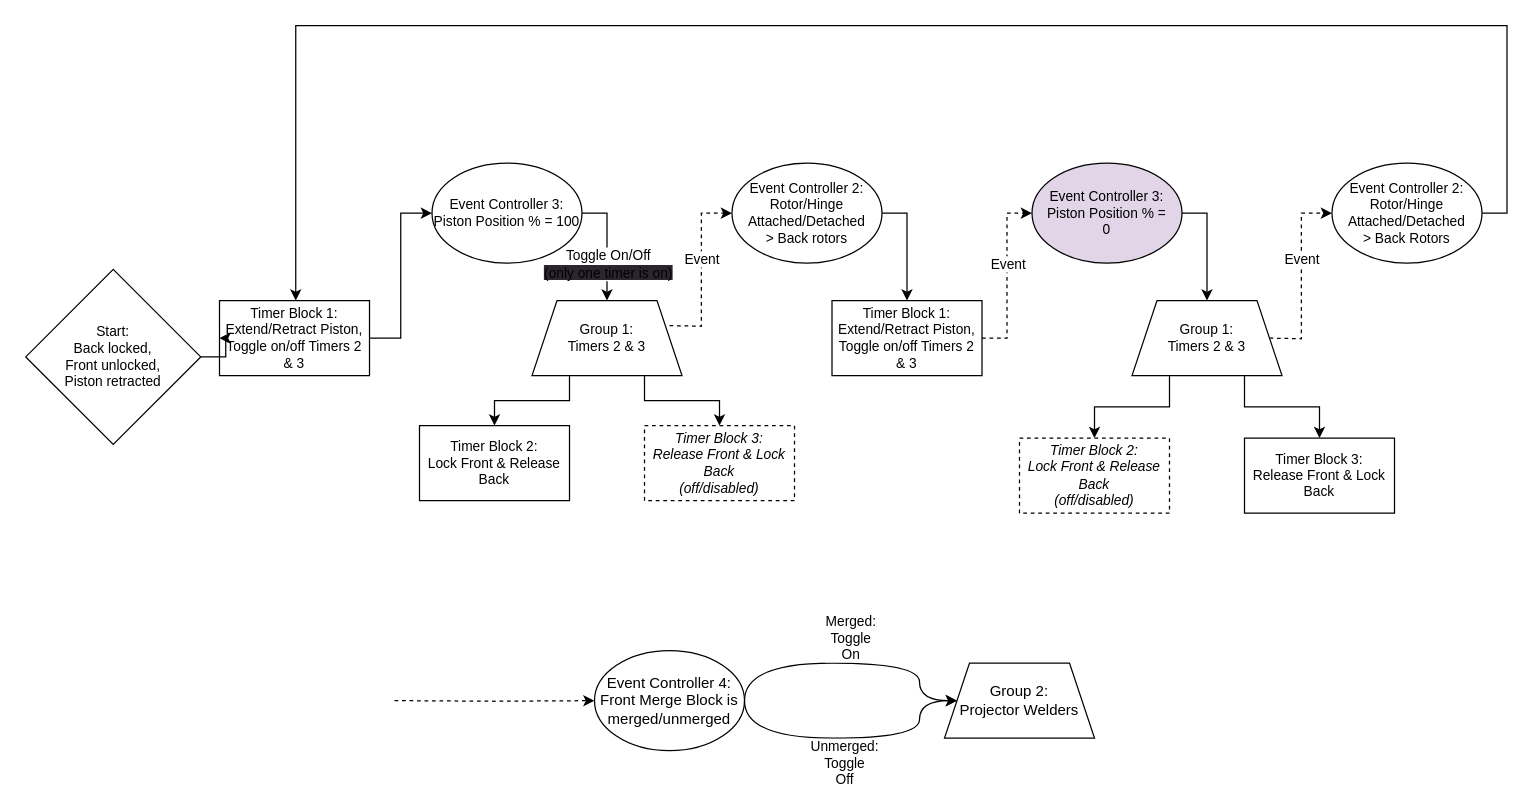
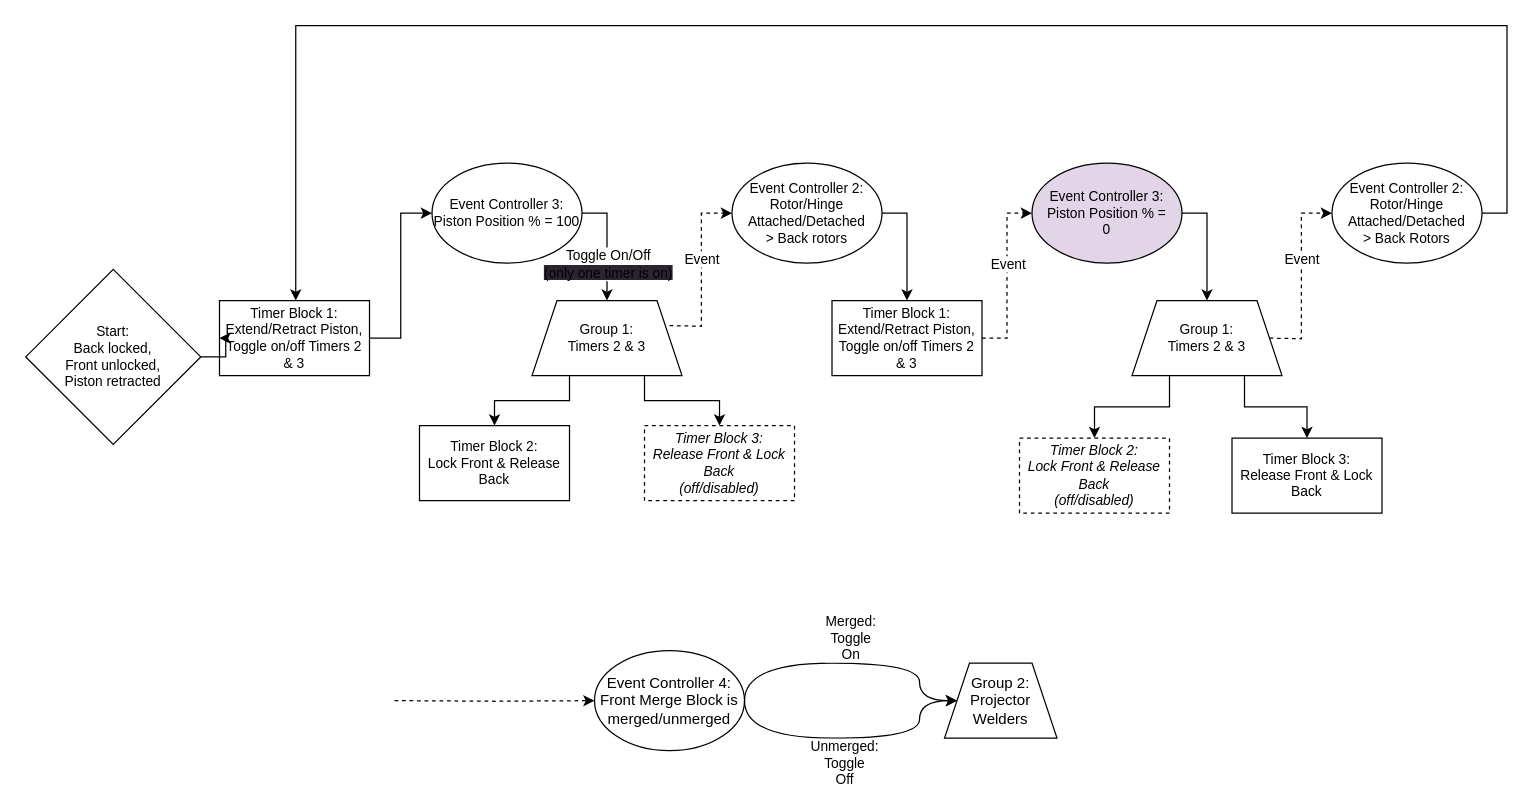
(1319, 476) -> (1307, 476)
(1019, 701) -> (1001, 701)
